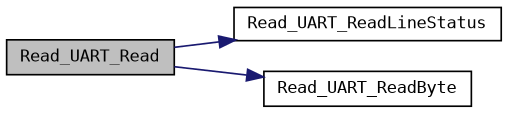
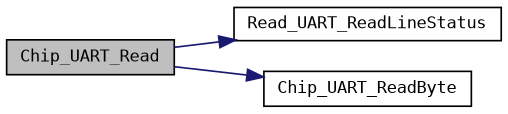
(90, 57) -> (90, 57)
(368, 89) -> (368, 89)
